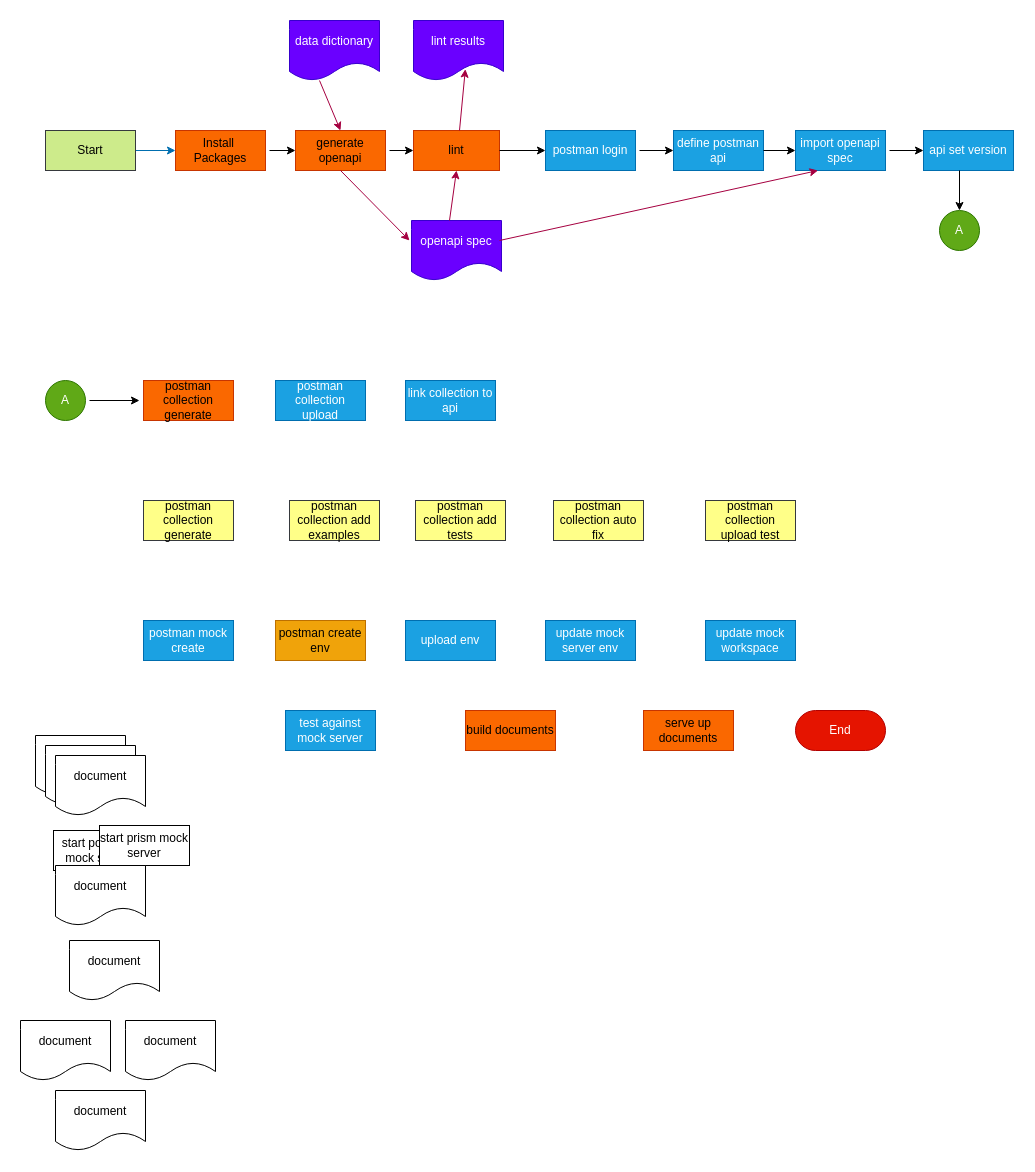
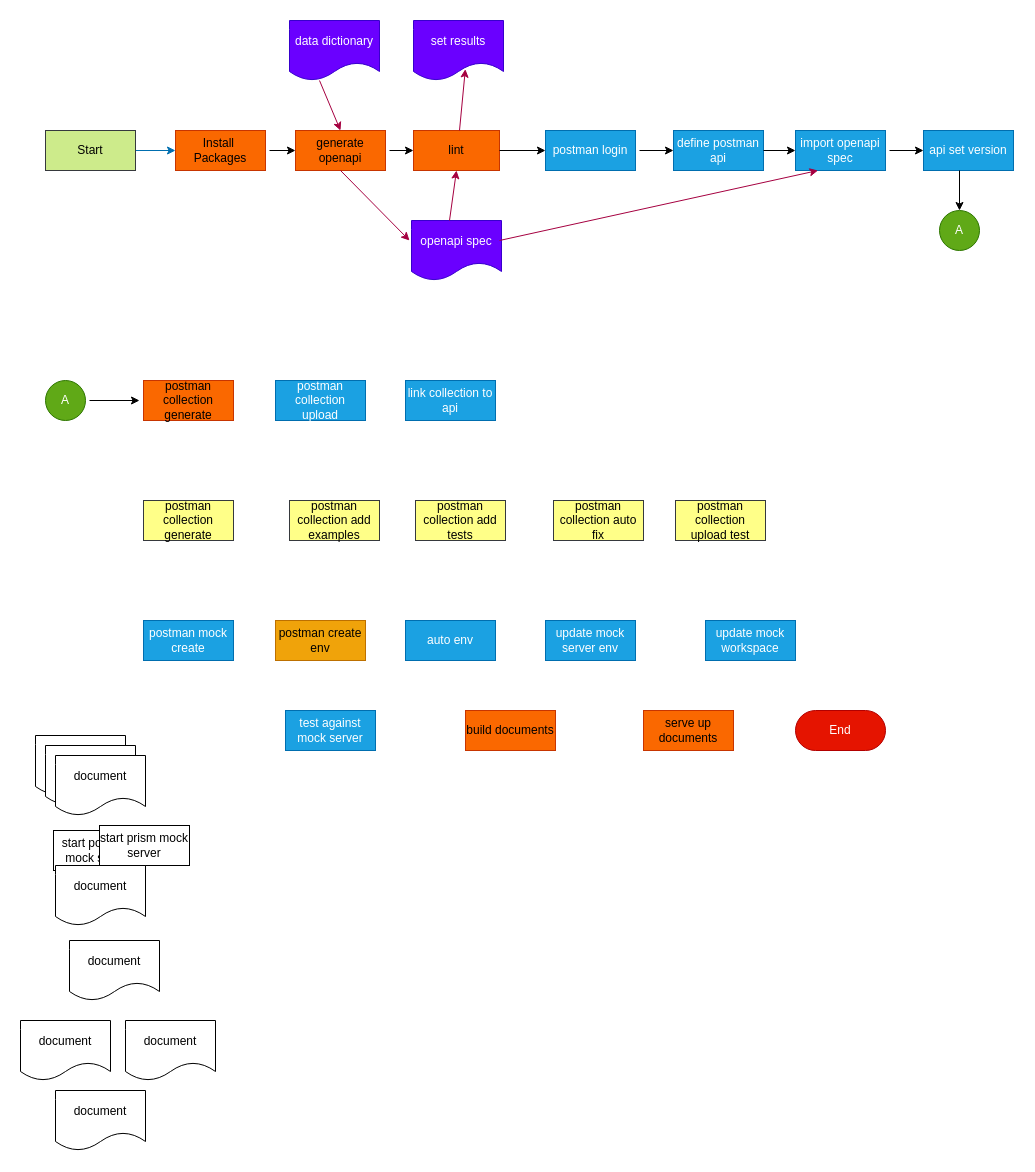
(459, 42) -> (459, 42)
(751, 521) -> (721, 521)
(451, 641) -> (451, 641)
